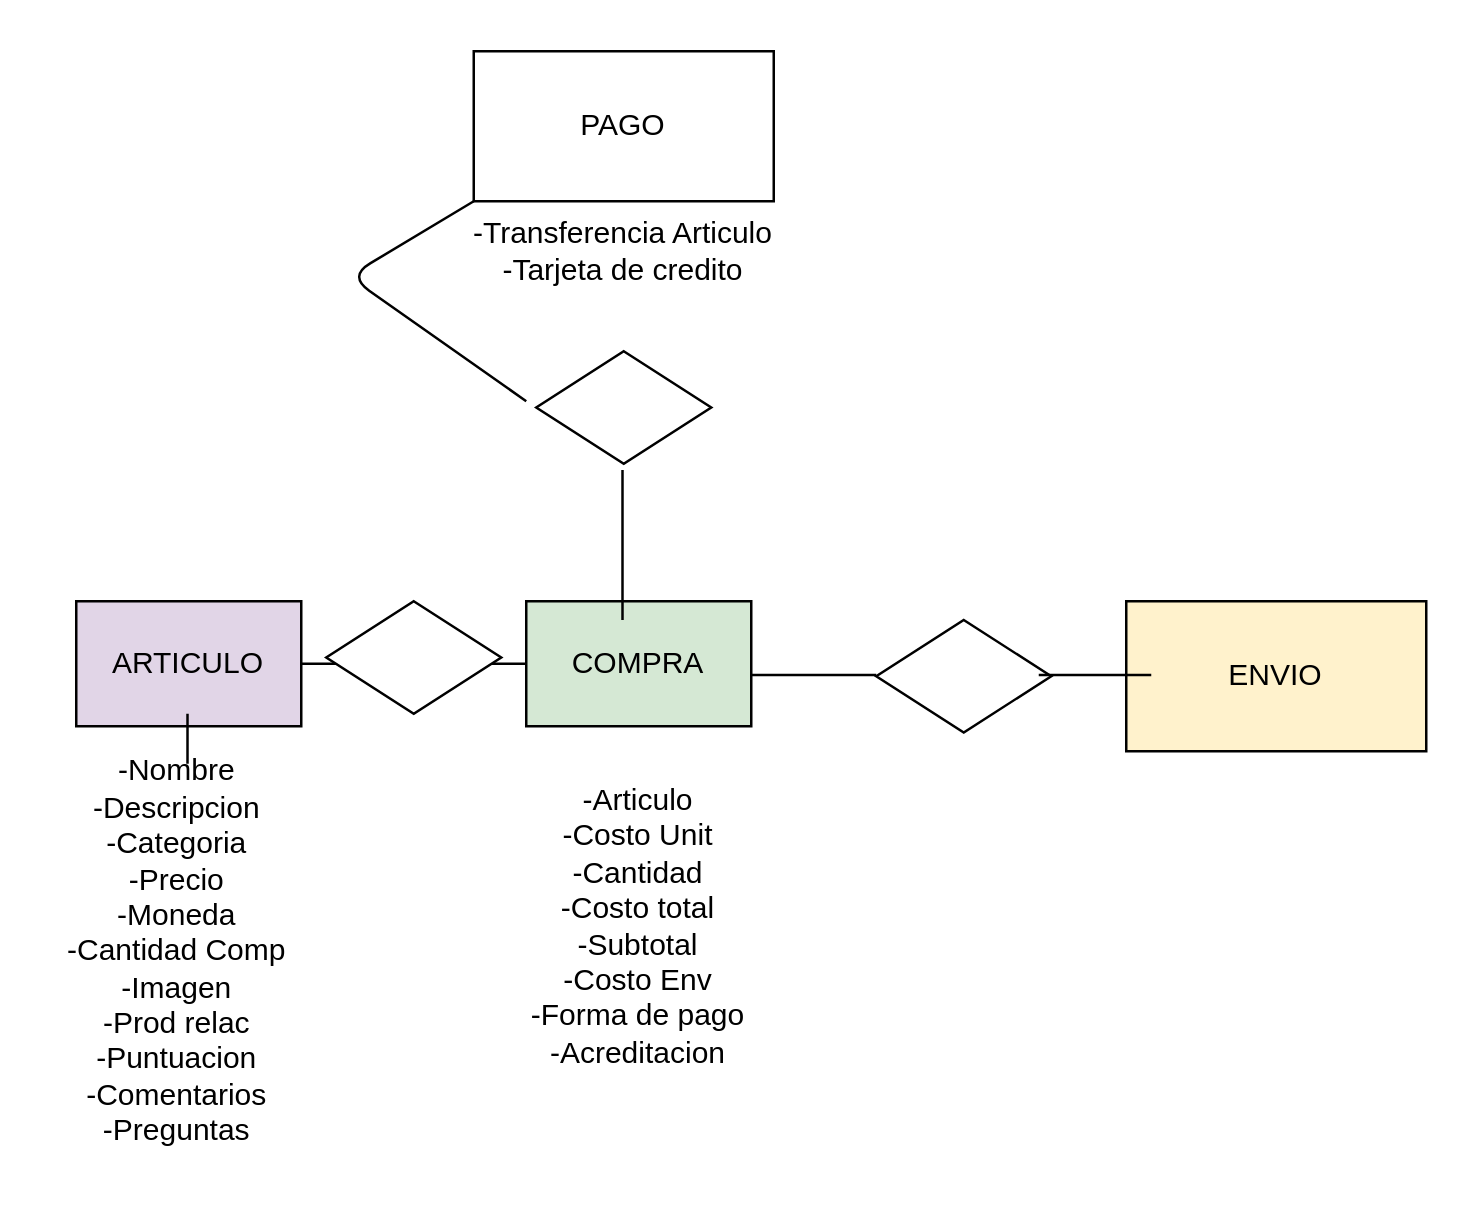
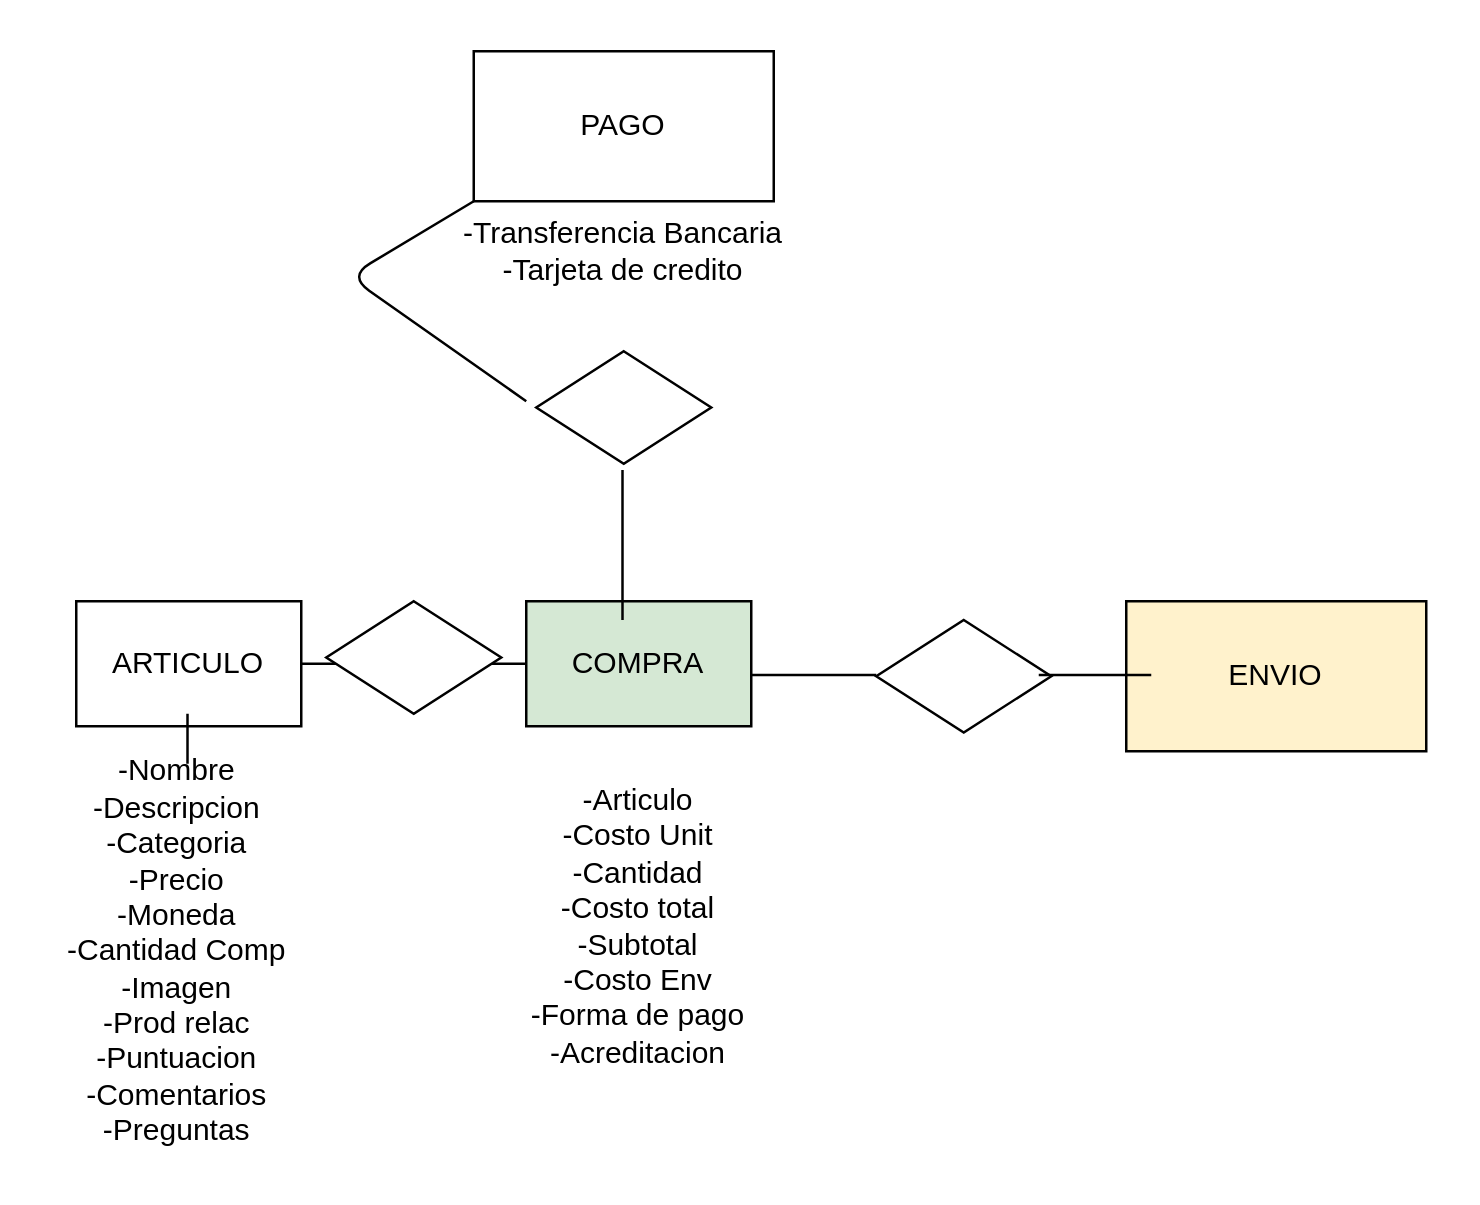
(624, 251) -> (624, 251)
(189, 664) -> (189, 664)
